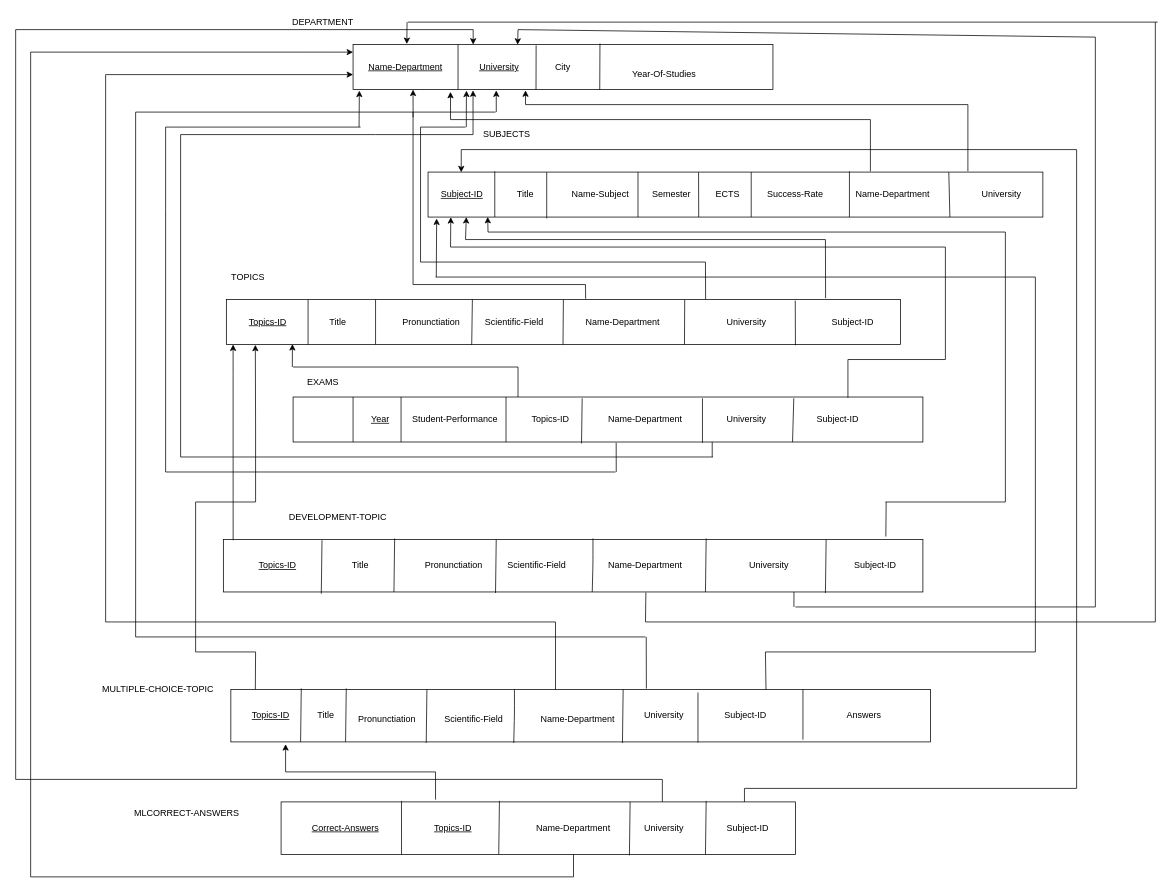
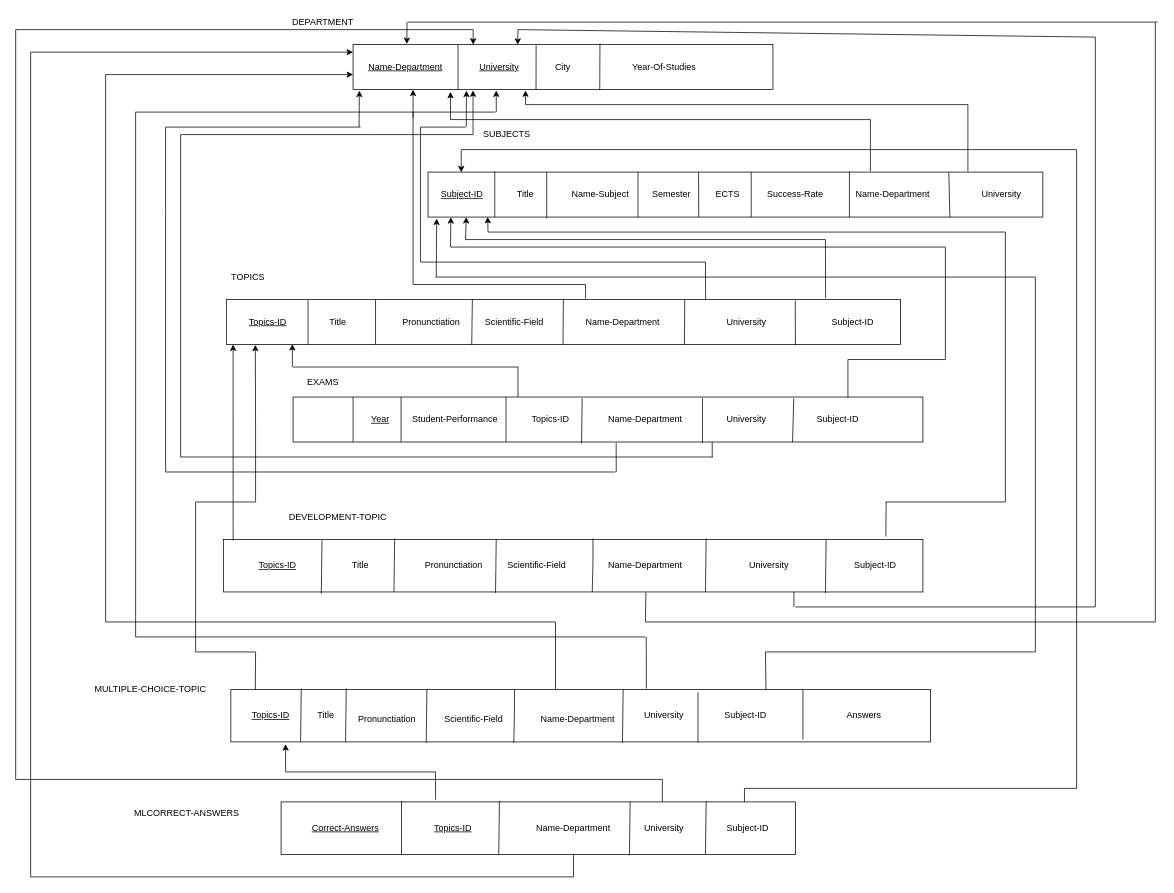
(664, 75) -> (664, 67)
(158, 690) -> (150, 690)
